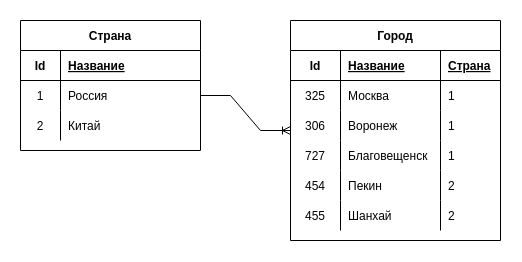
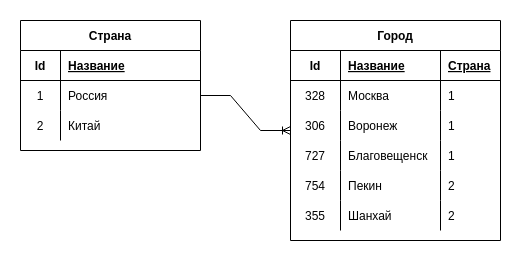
(315, 96) -> (315, 96)
(315, 186) -> (315, 186)
(315, 216) -> (315, 216)
